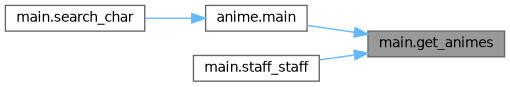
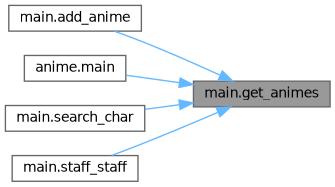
none -> (75, 18)
(168, 18) -> (162, 107)
